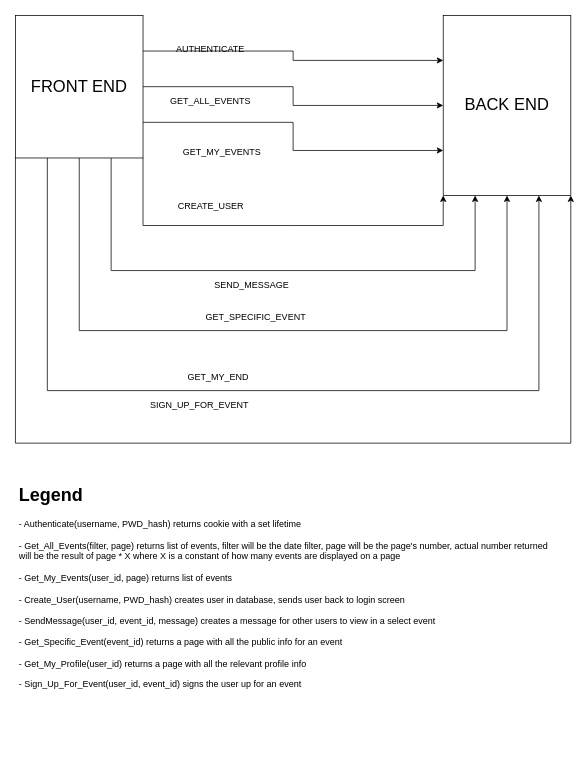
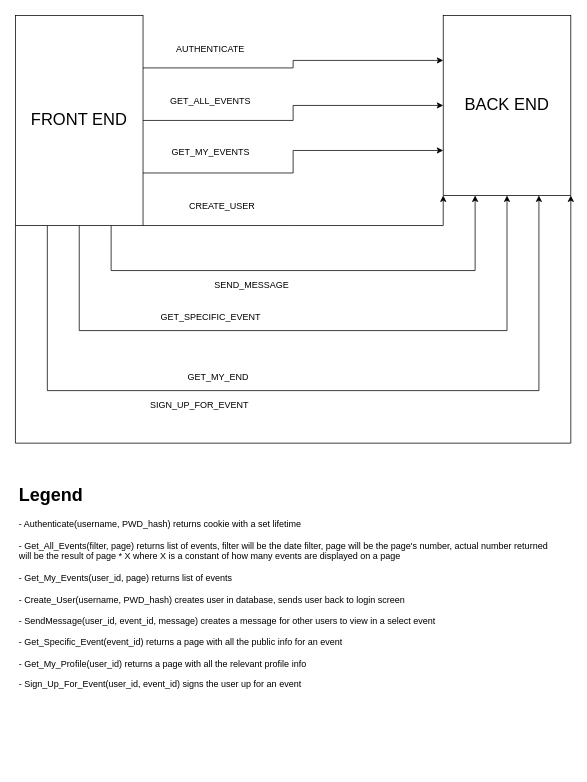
(79, 87) -> (79, 120)
(222, 153) -> (210, 153)
(210, 207) -> (222, 207)
(255, 318) -> (210, 318)
